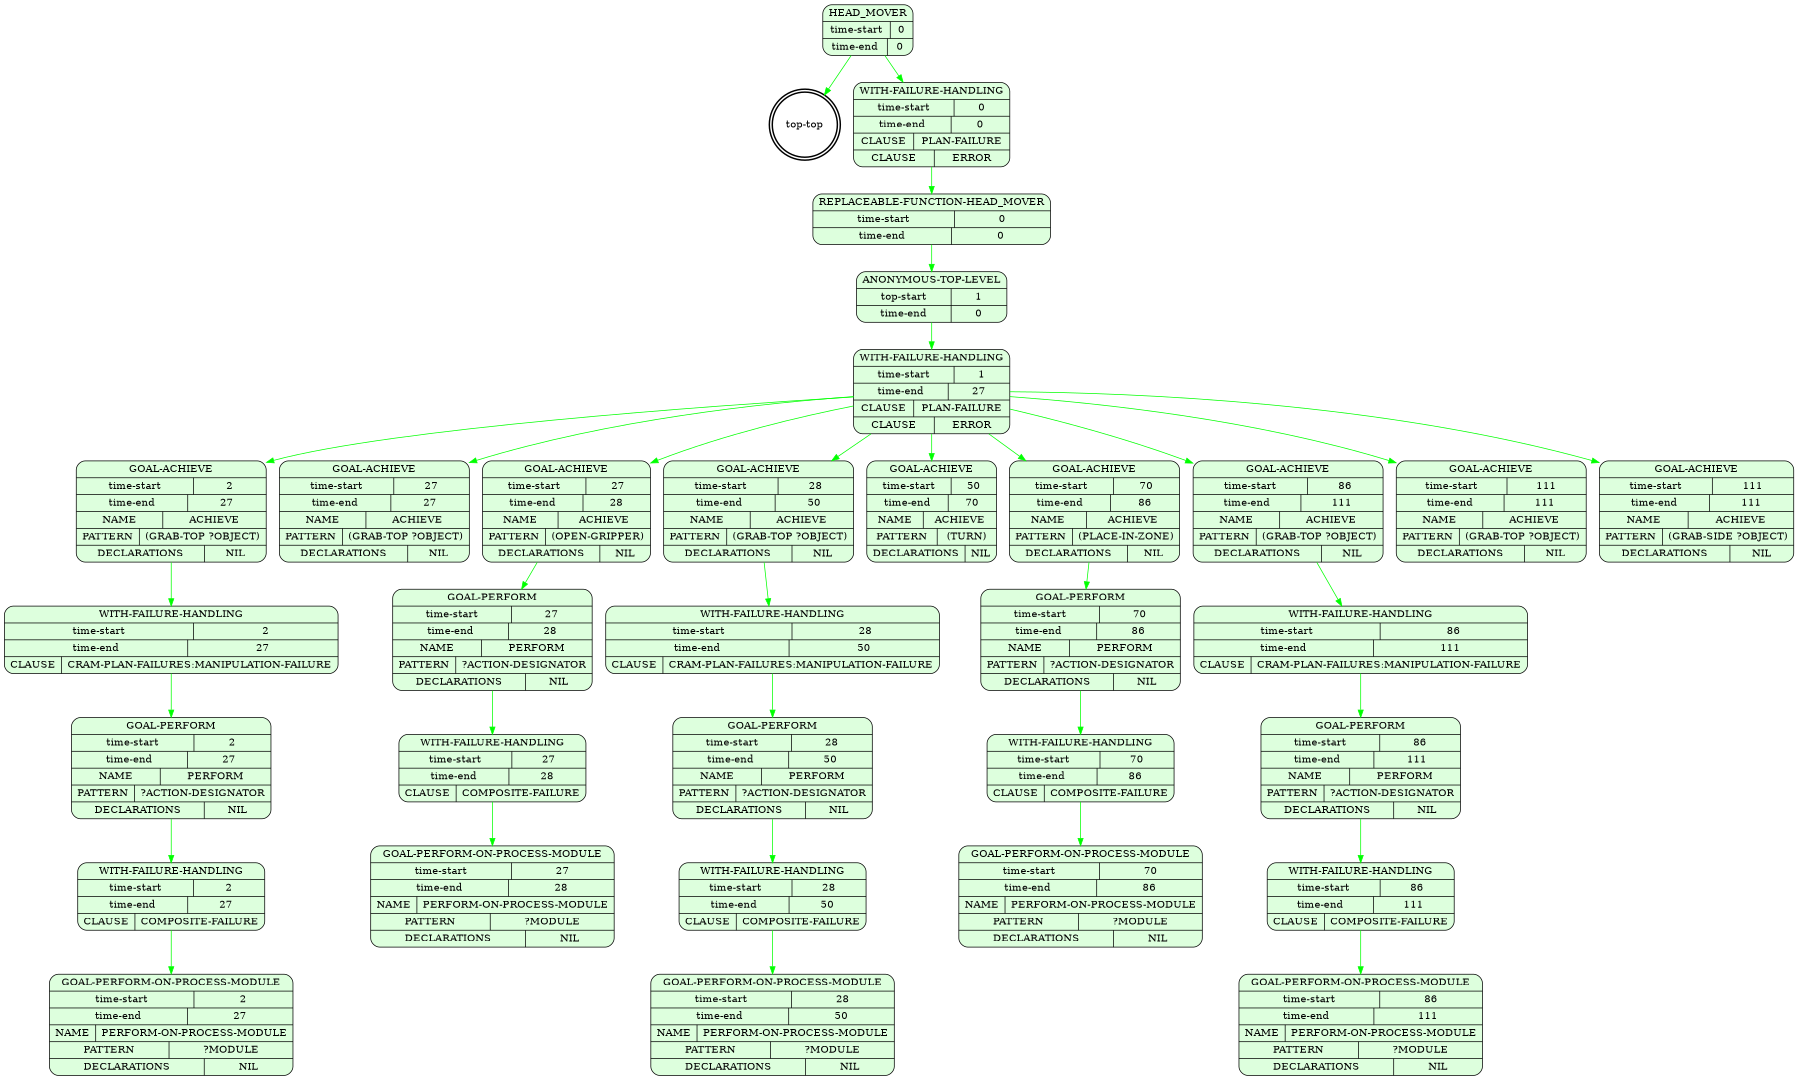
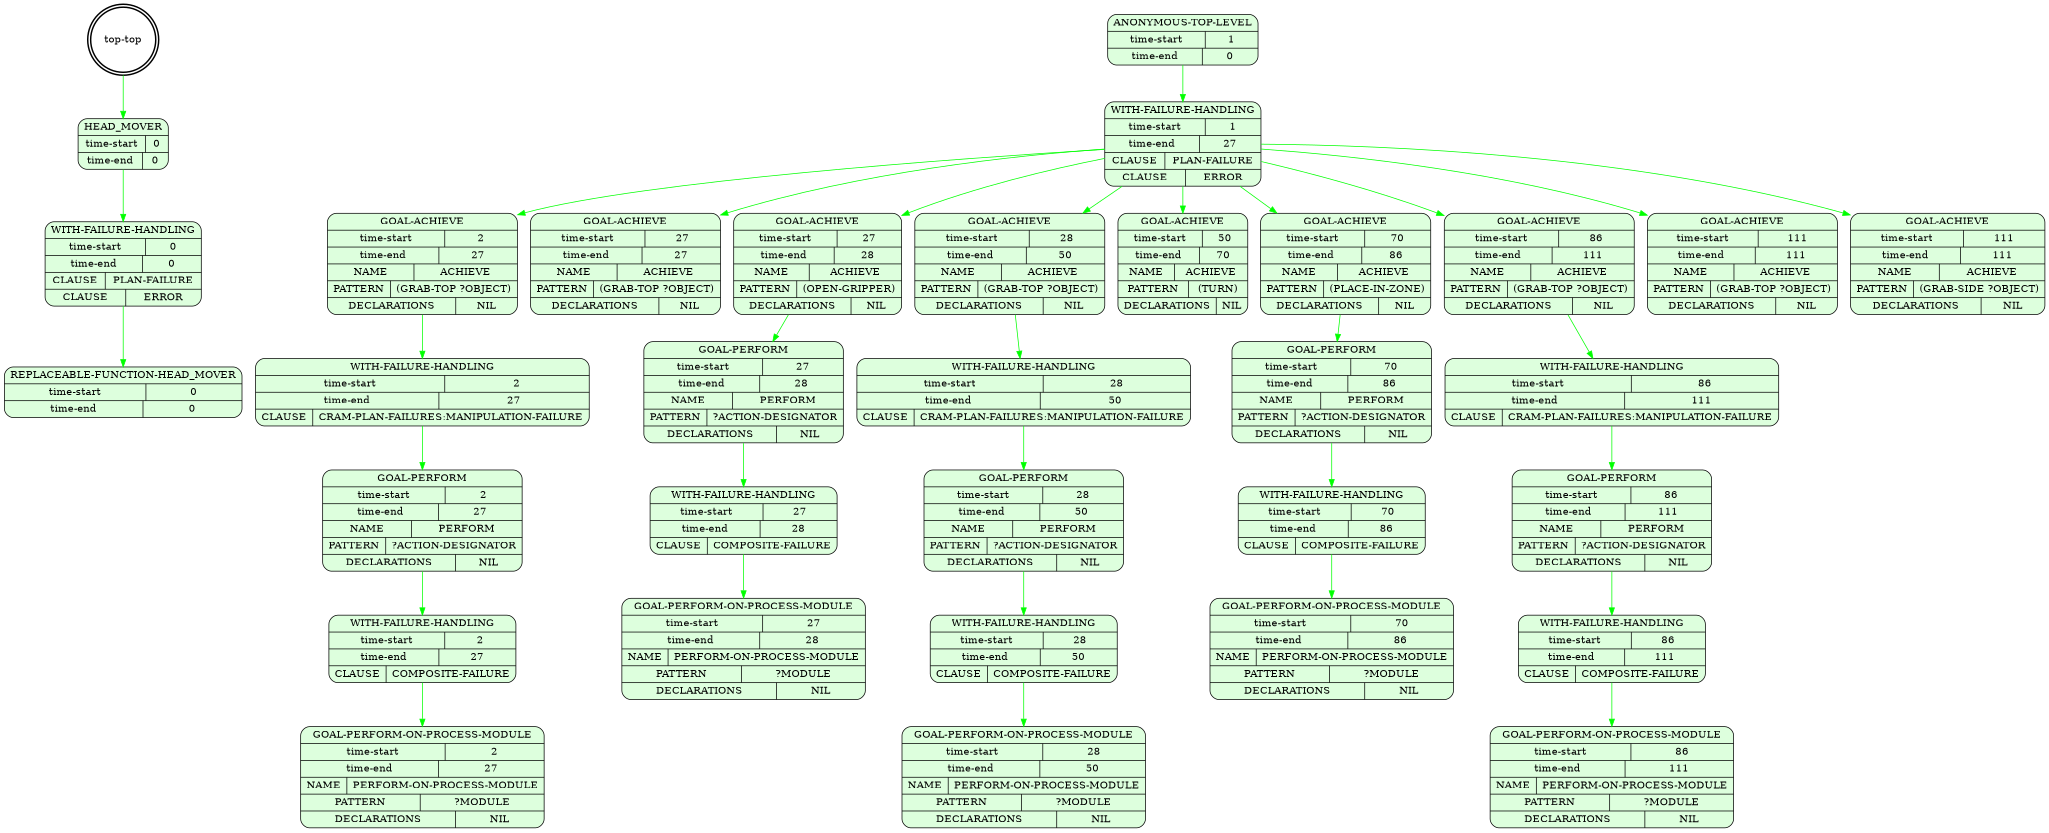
(840, 72) -> (123, 93)
(932, 254) -> none
(904, 297) -> (1156, 39)
